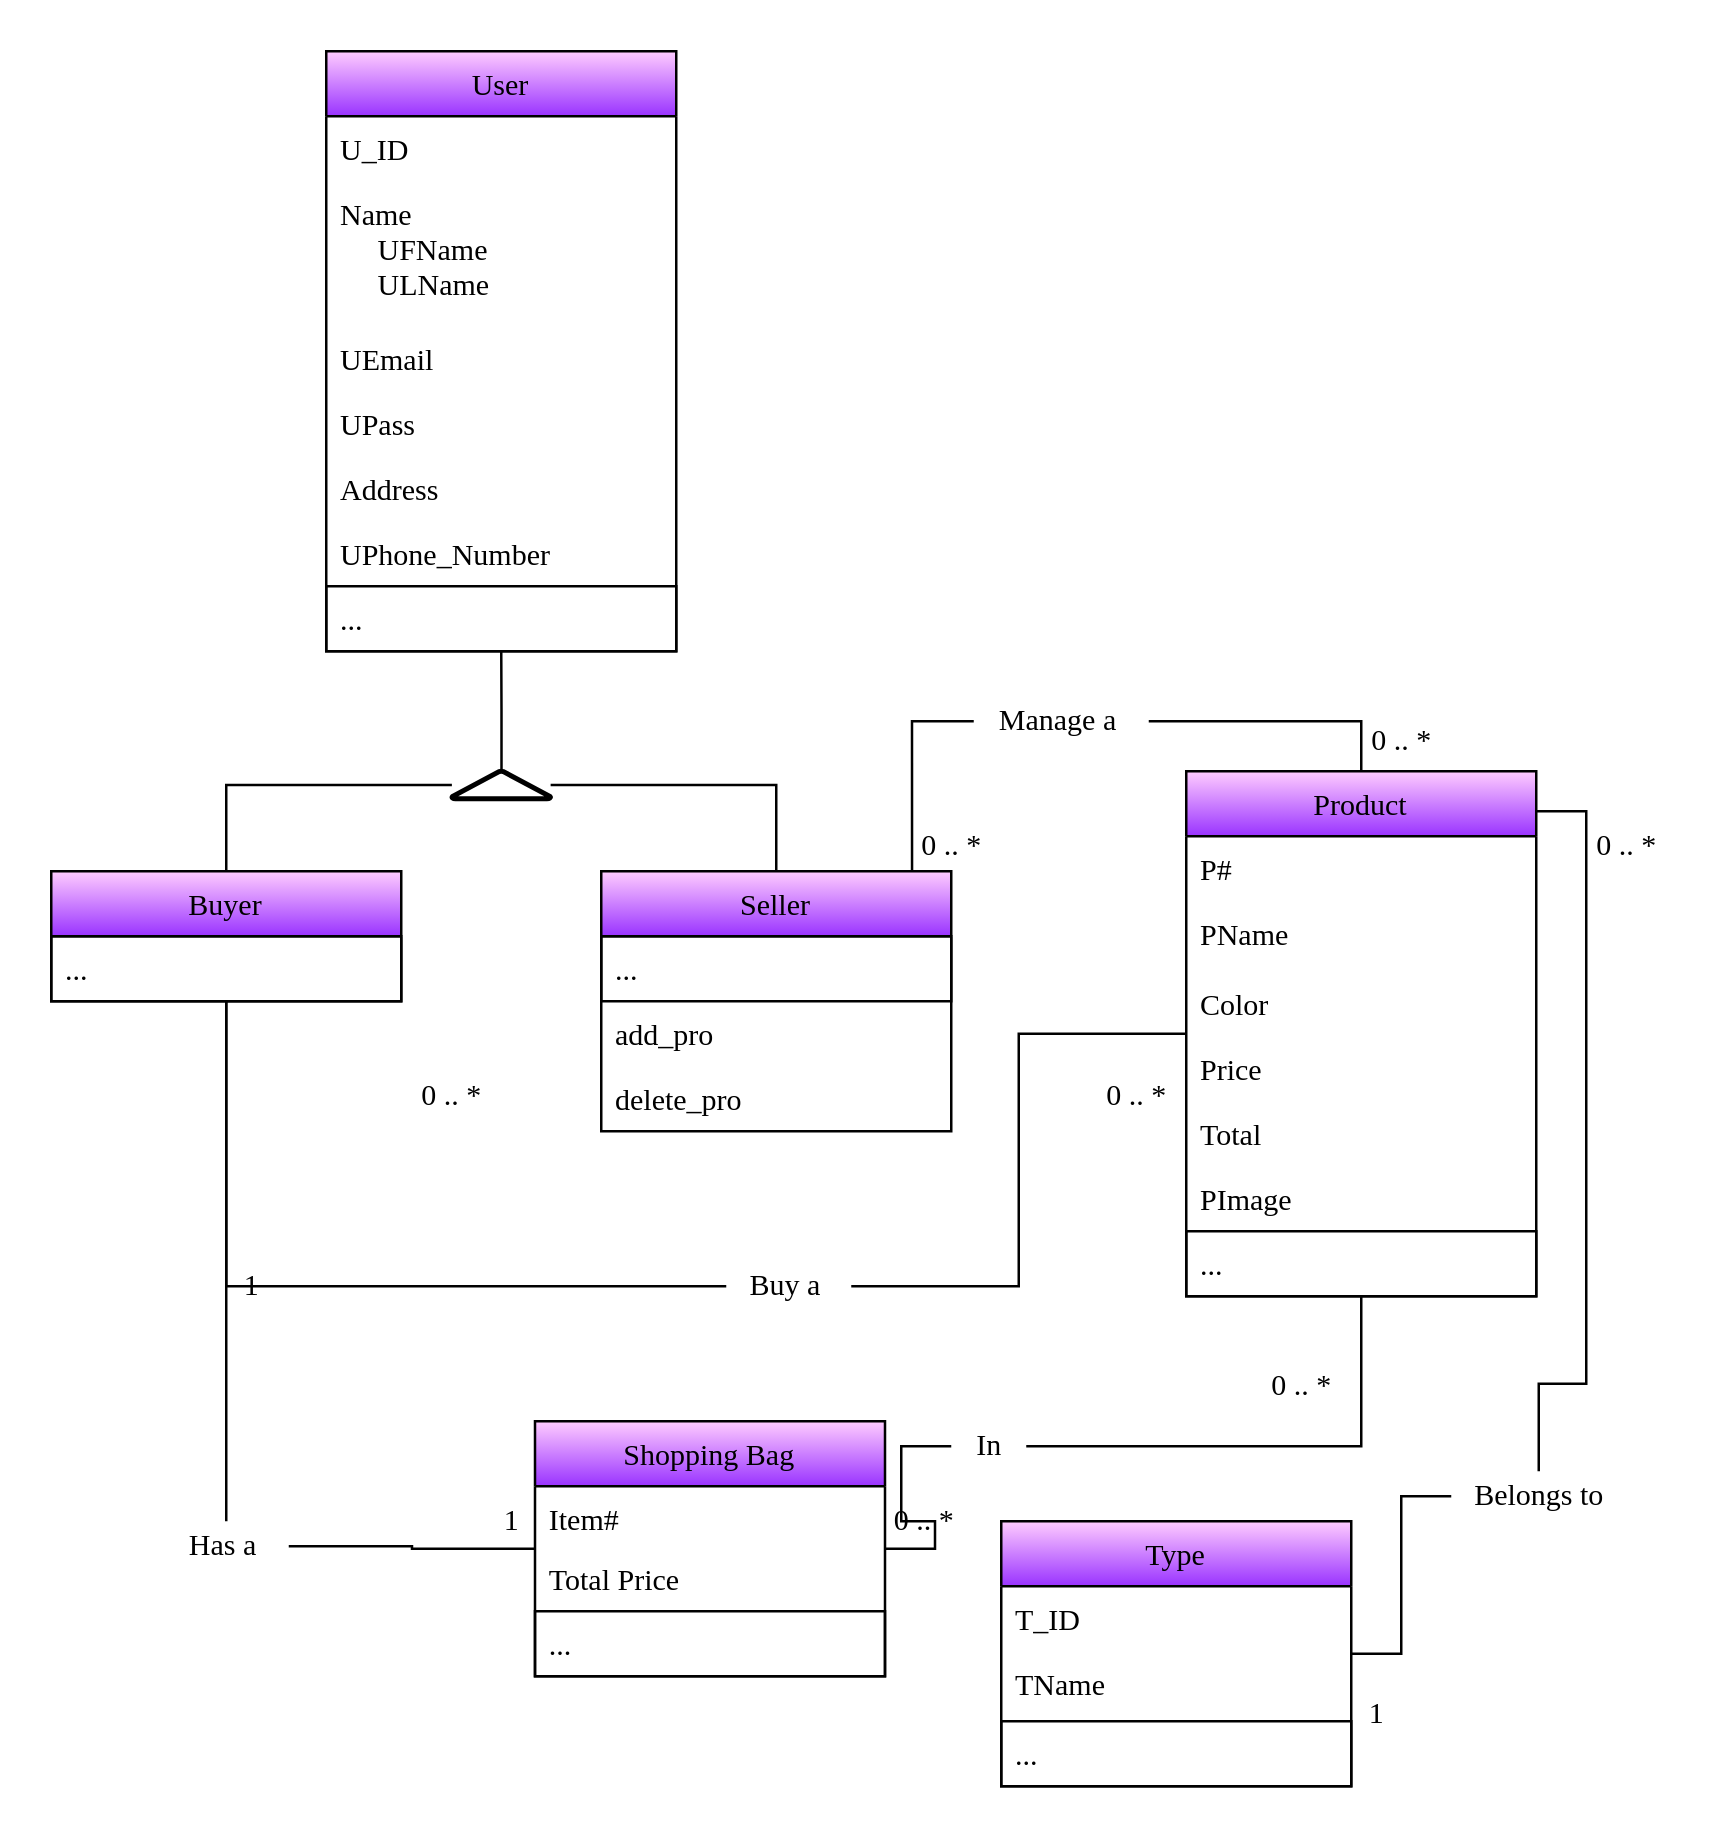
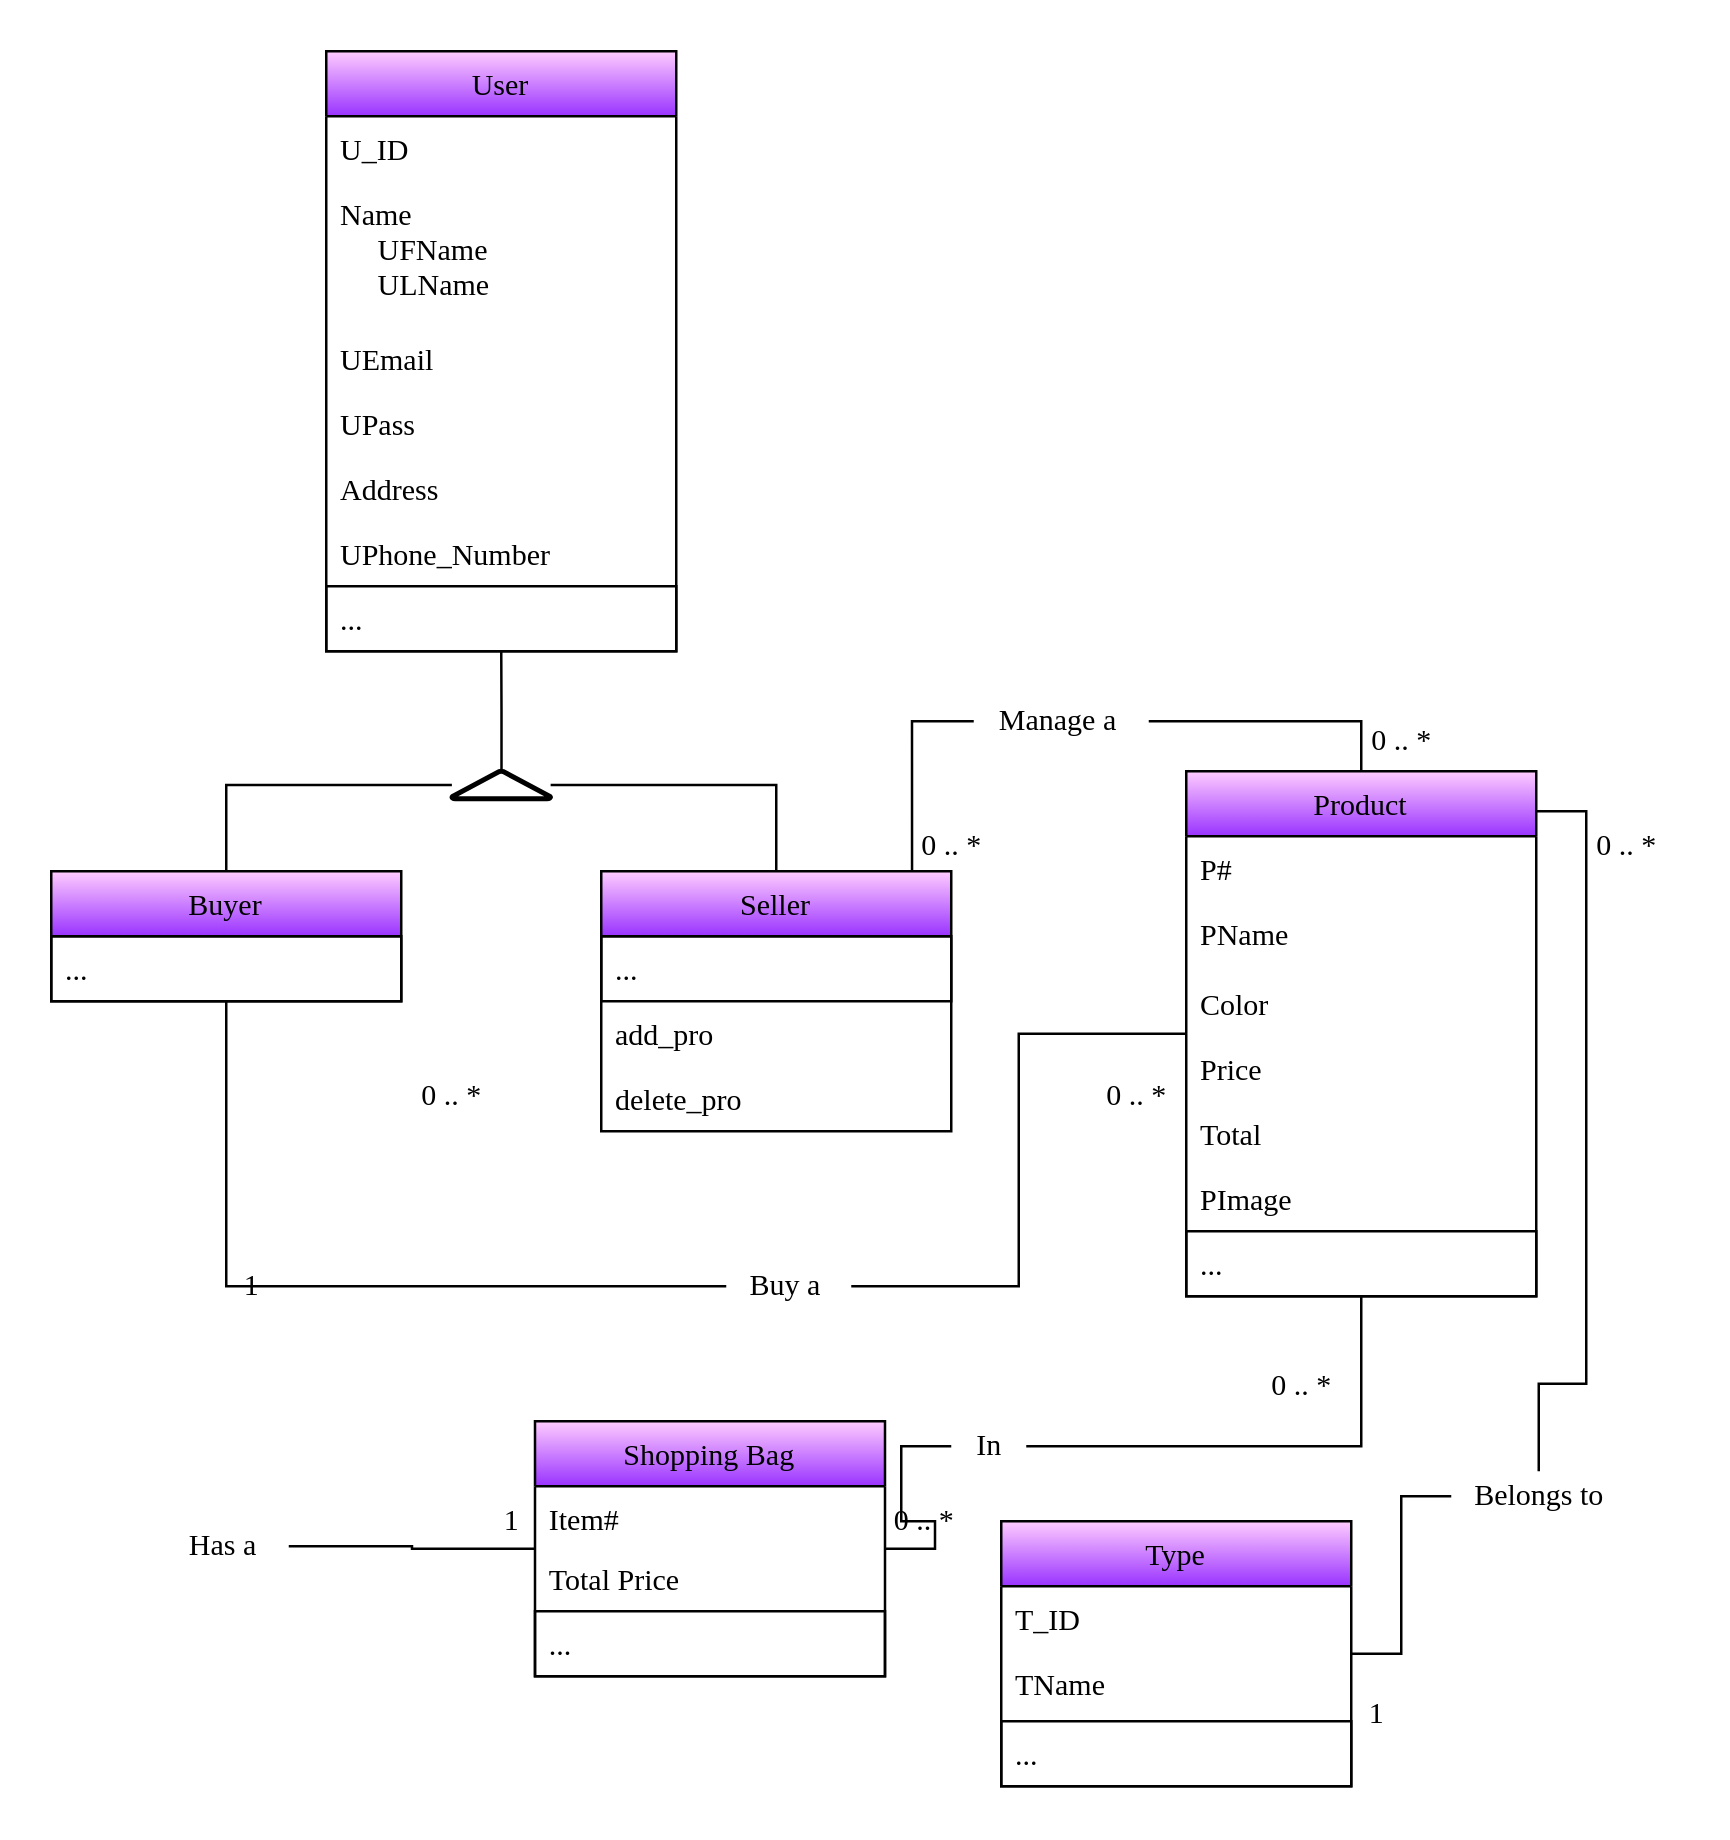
(226, 1406) -> none
